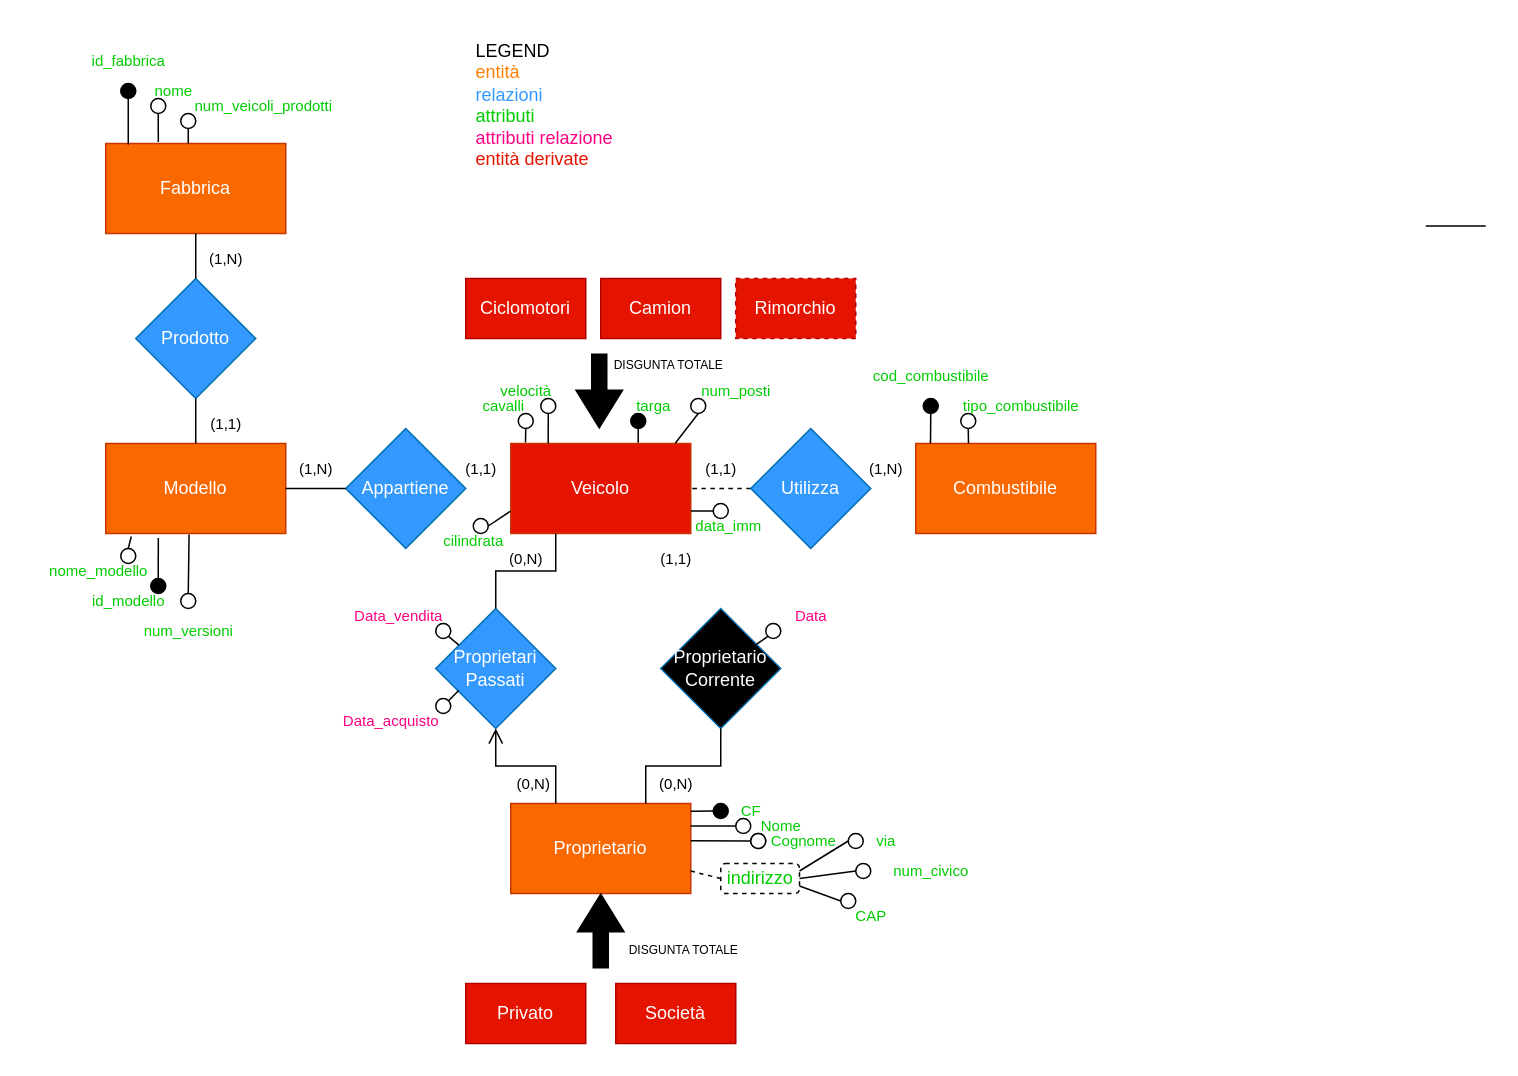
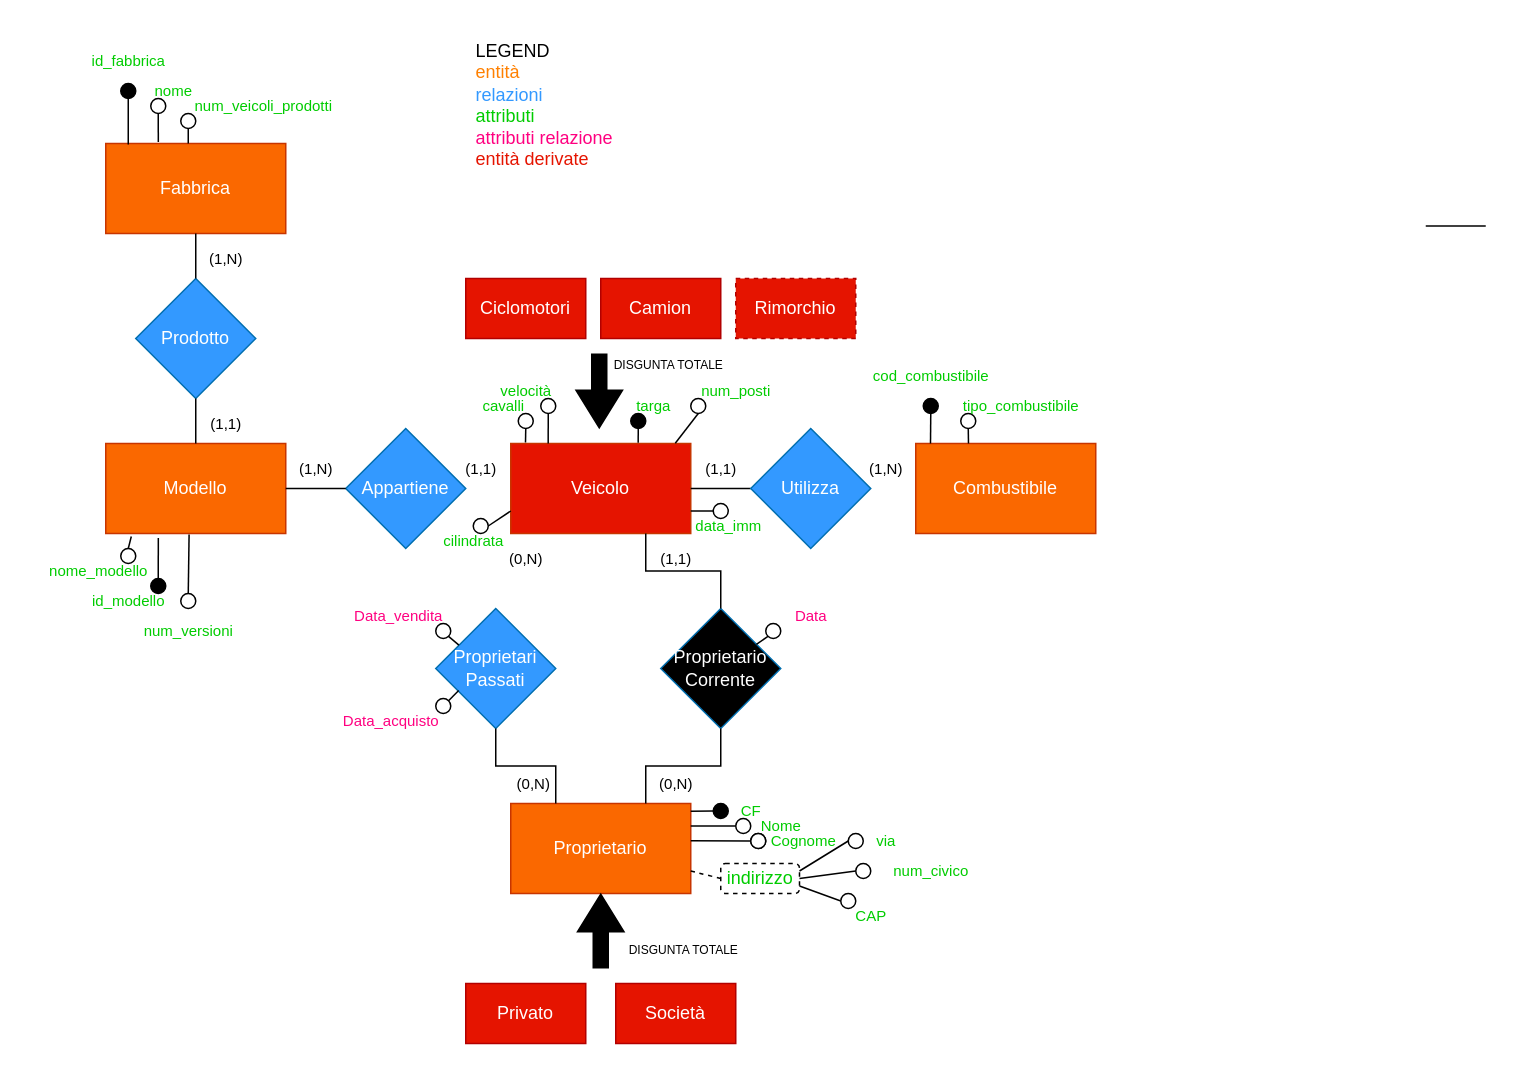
(718, 488) -> (718, 488)
(526, 571) -> none
none -> (683, 571)
(496, 735) -> (496, 734)
